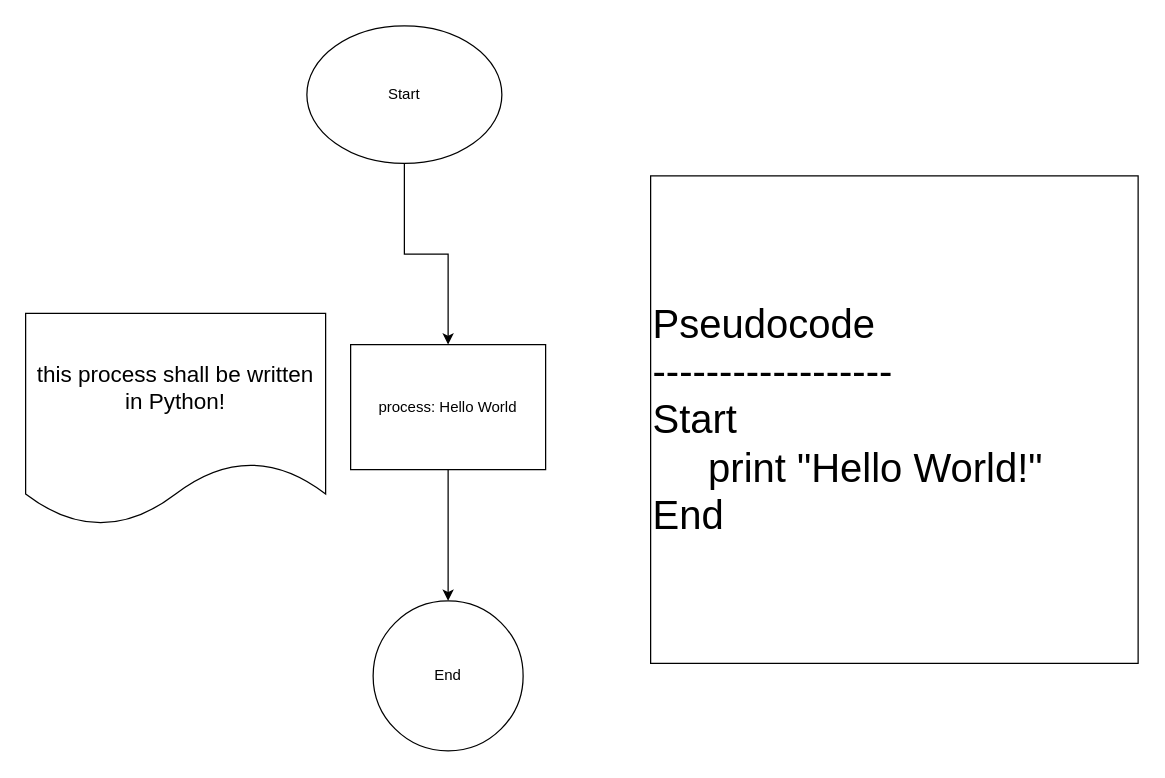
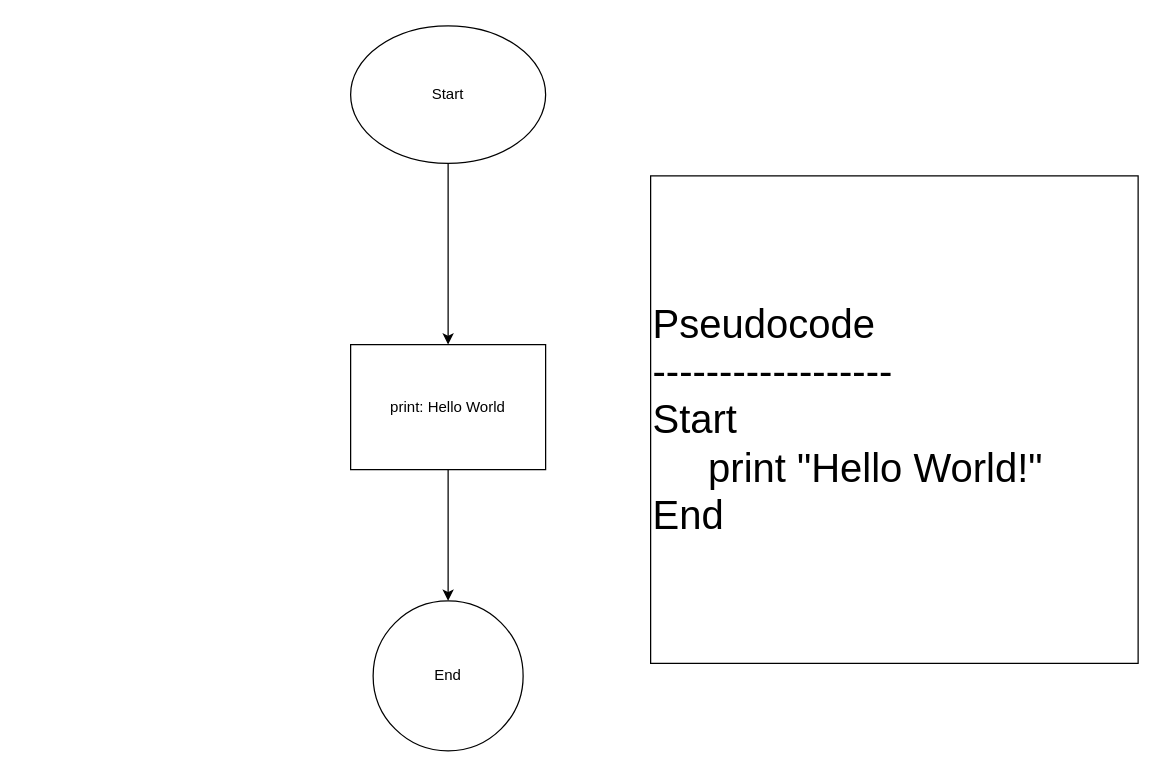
(404, 94) -> (448, 94)
(448, 407) -> (448, 407)
(176, 419) -> none
